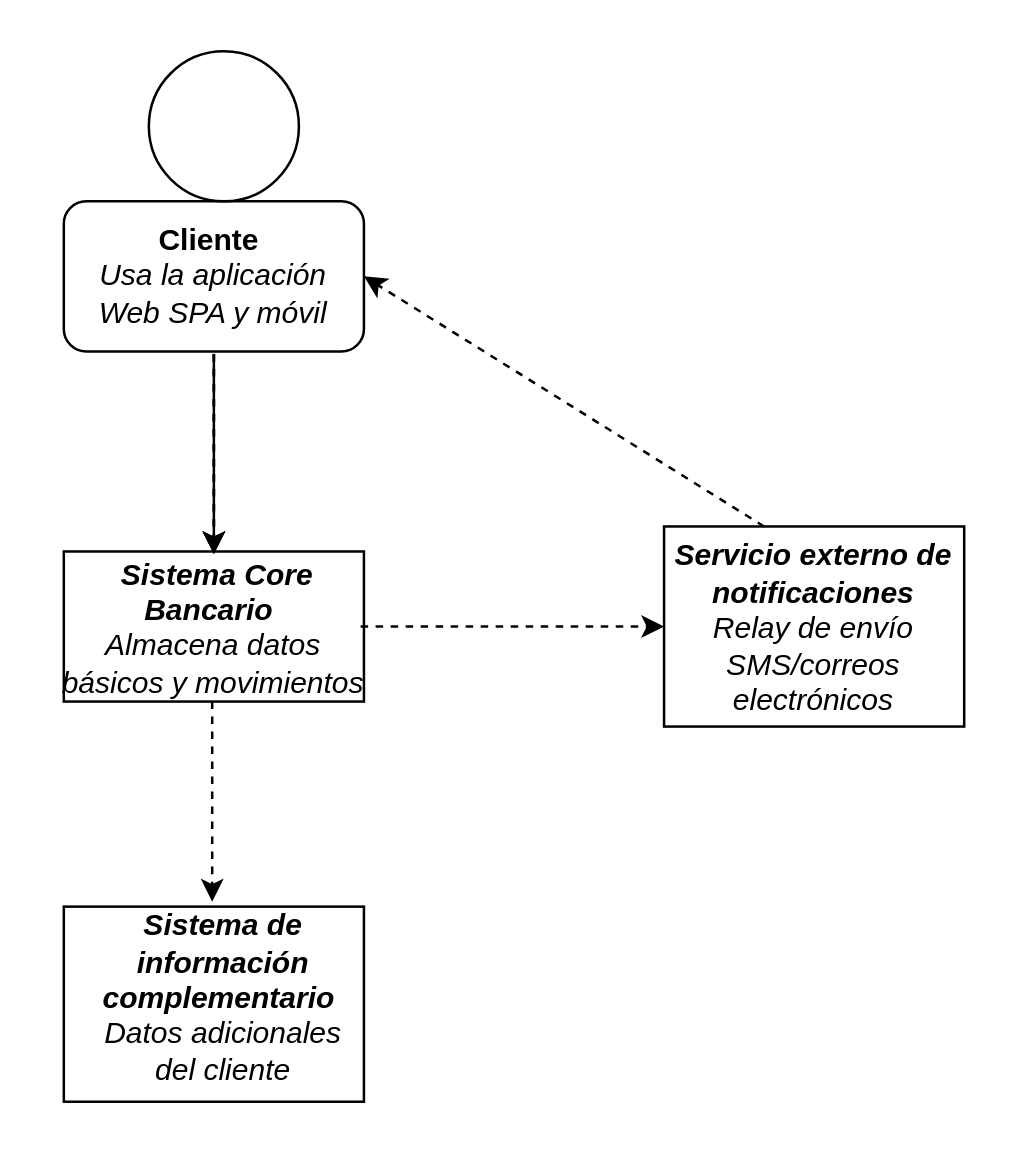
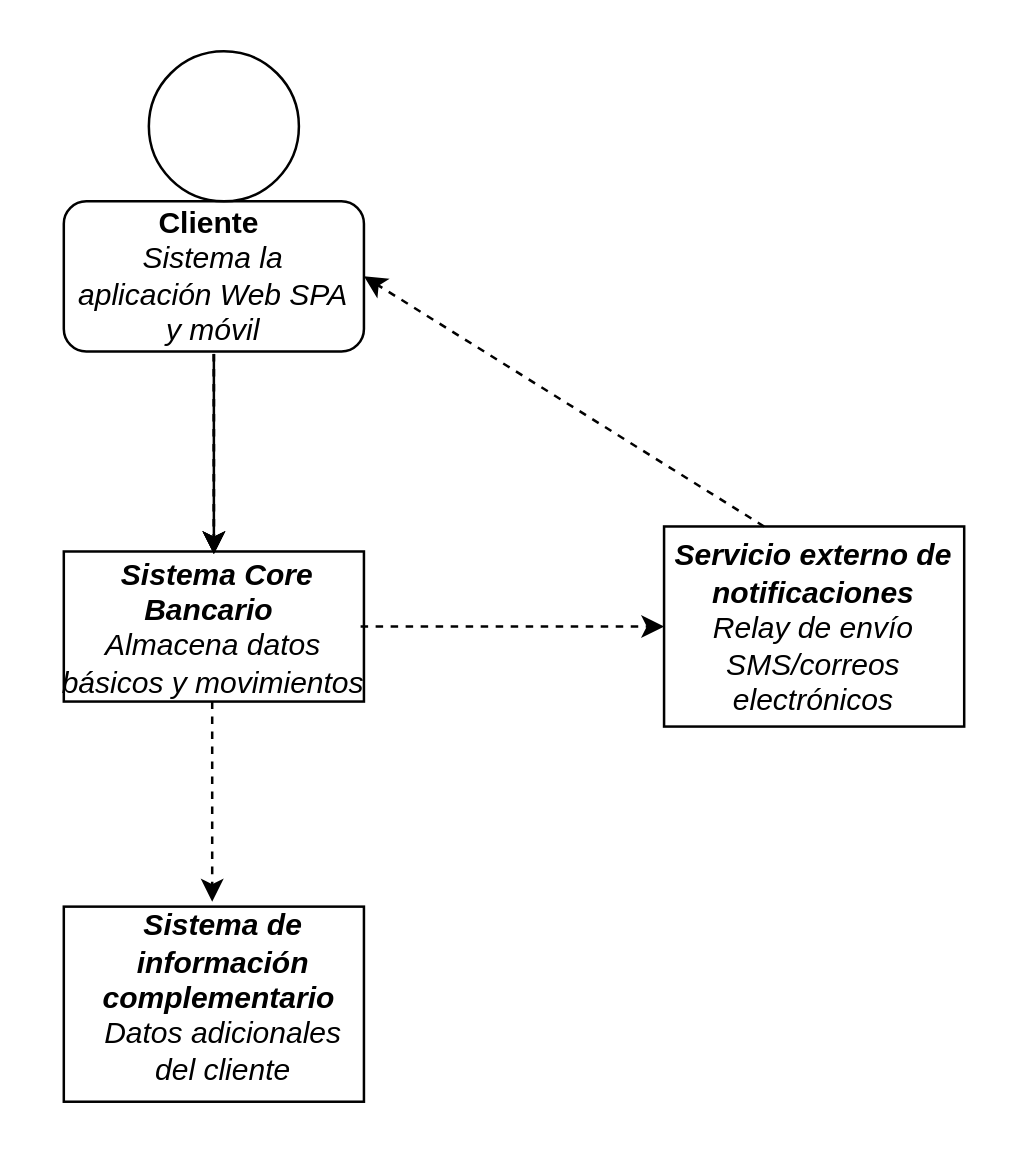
(214, 276) -> (214, 276)
